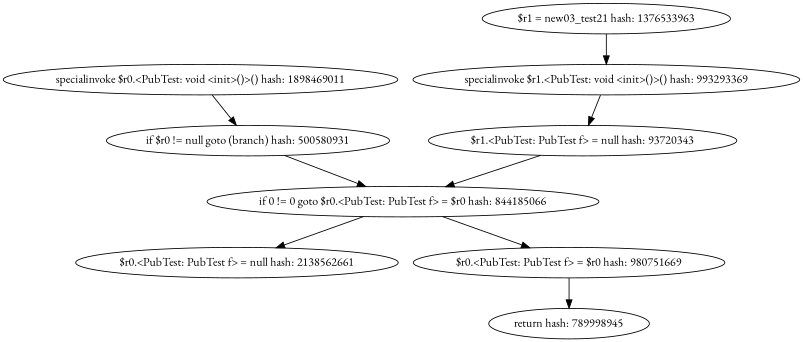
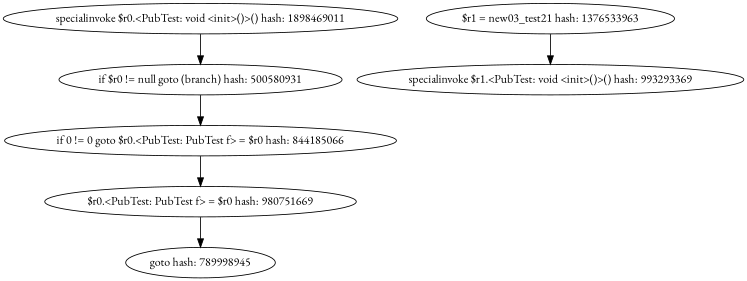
(583, 141) -> none
(237, 263) -> none
(569, 324) -> (201, 263)
